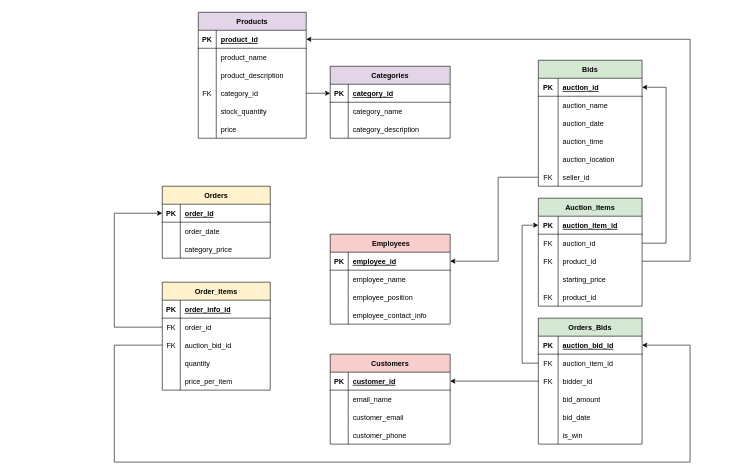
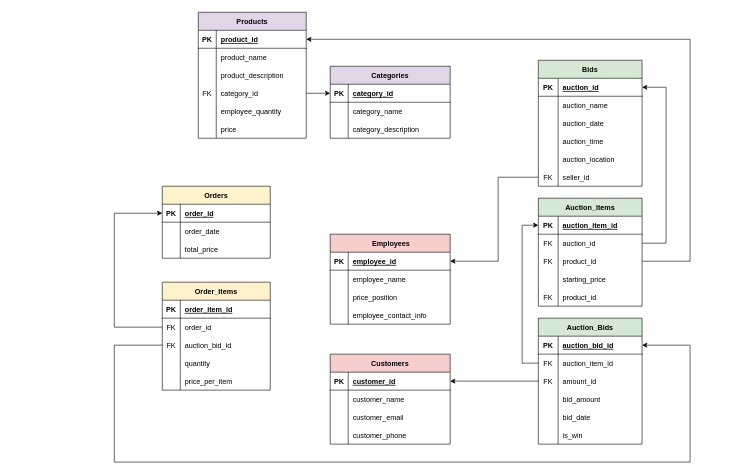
(248, 112) -> (253, 112)
(212, 250) -> (205, 250)
(384, 298) -> (378, 298)
(209, 310) -> (209, 310)
(590, 328) -> (590, 328)
(579, 382) -> (580, 382)
(371, 400) -> (379, 400)
